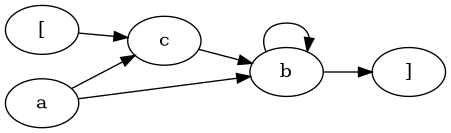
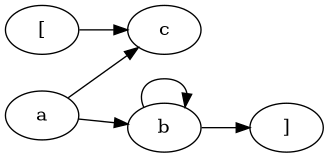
(219, 55) -> none
